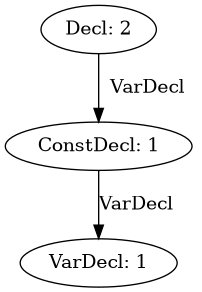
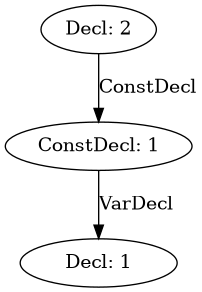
(148, 88) -> (148, 88)
(99, 263) -> (99, 263)
